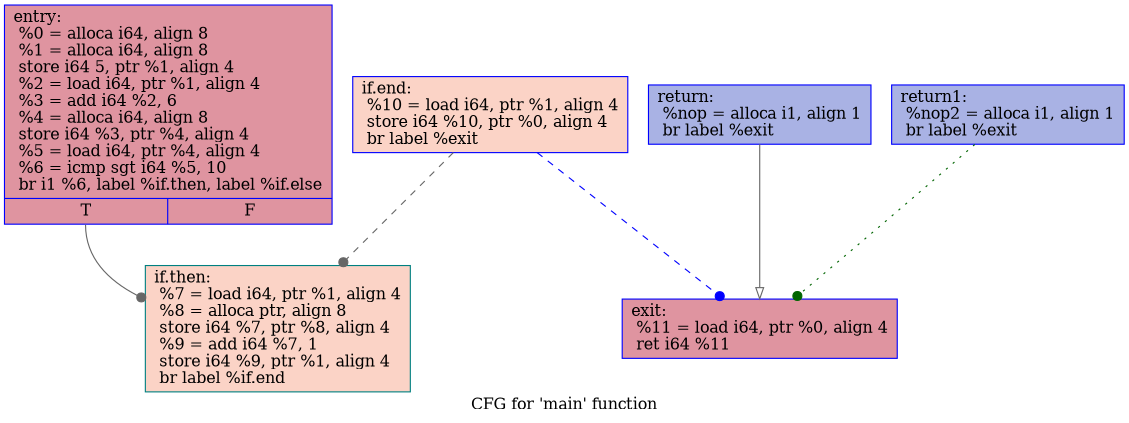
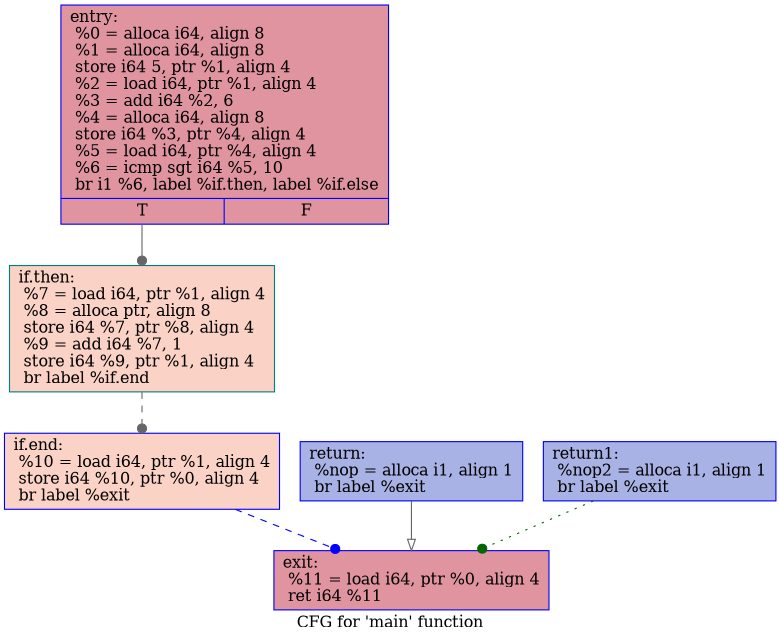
(400, 206) -> (142, 408)
